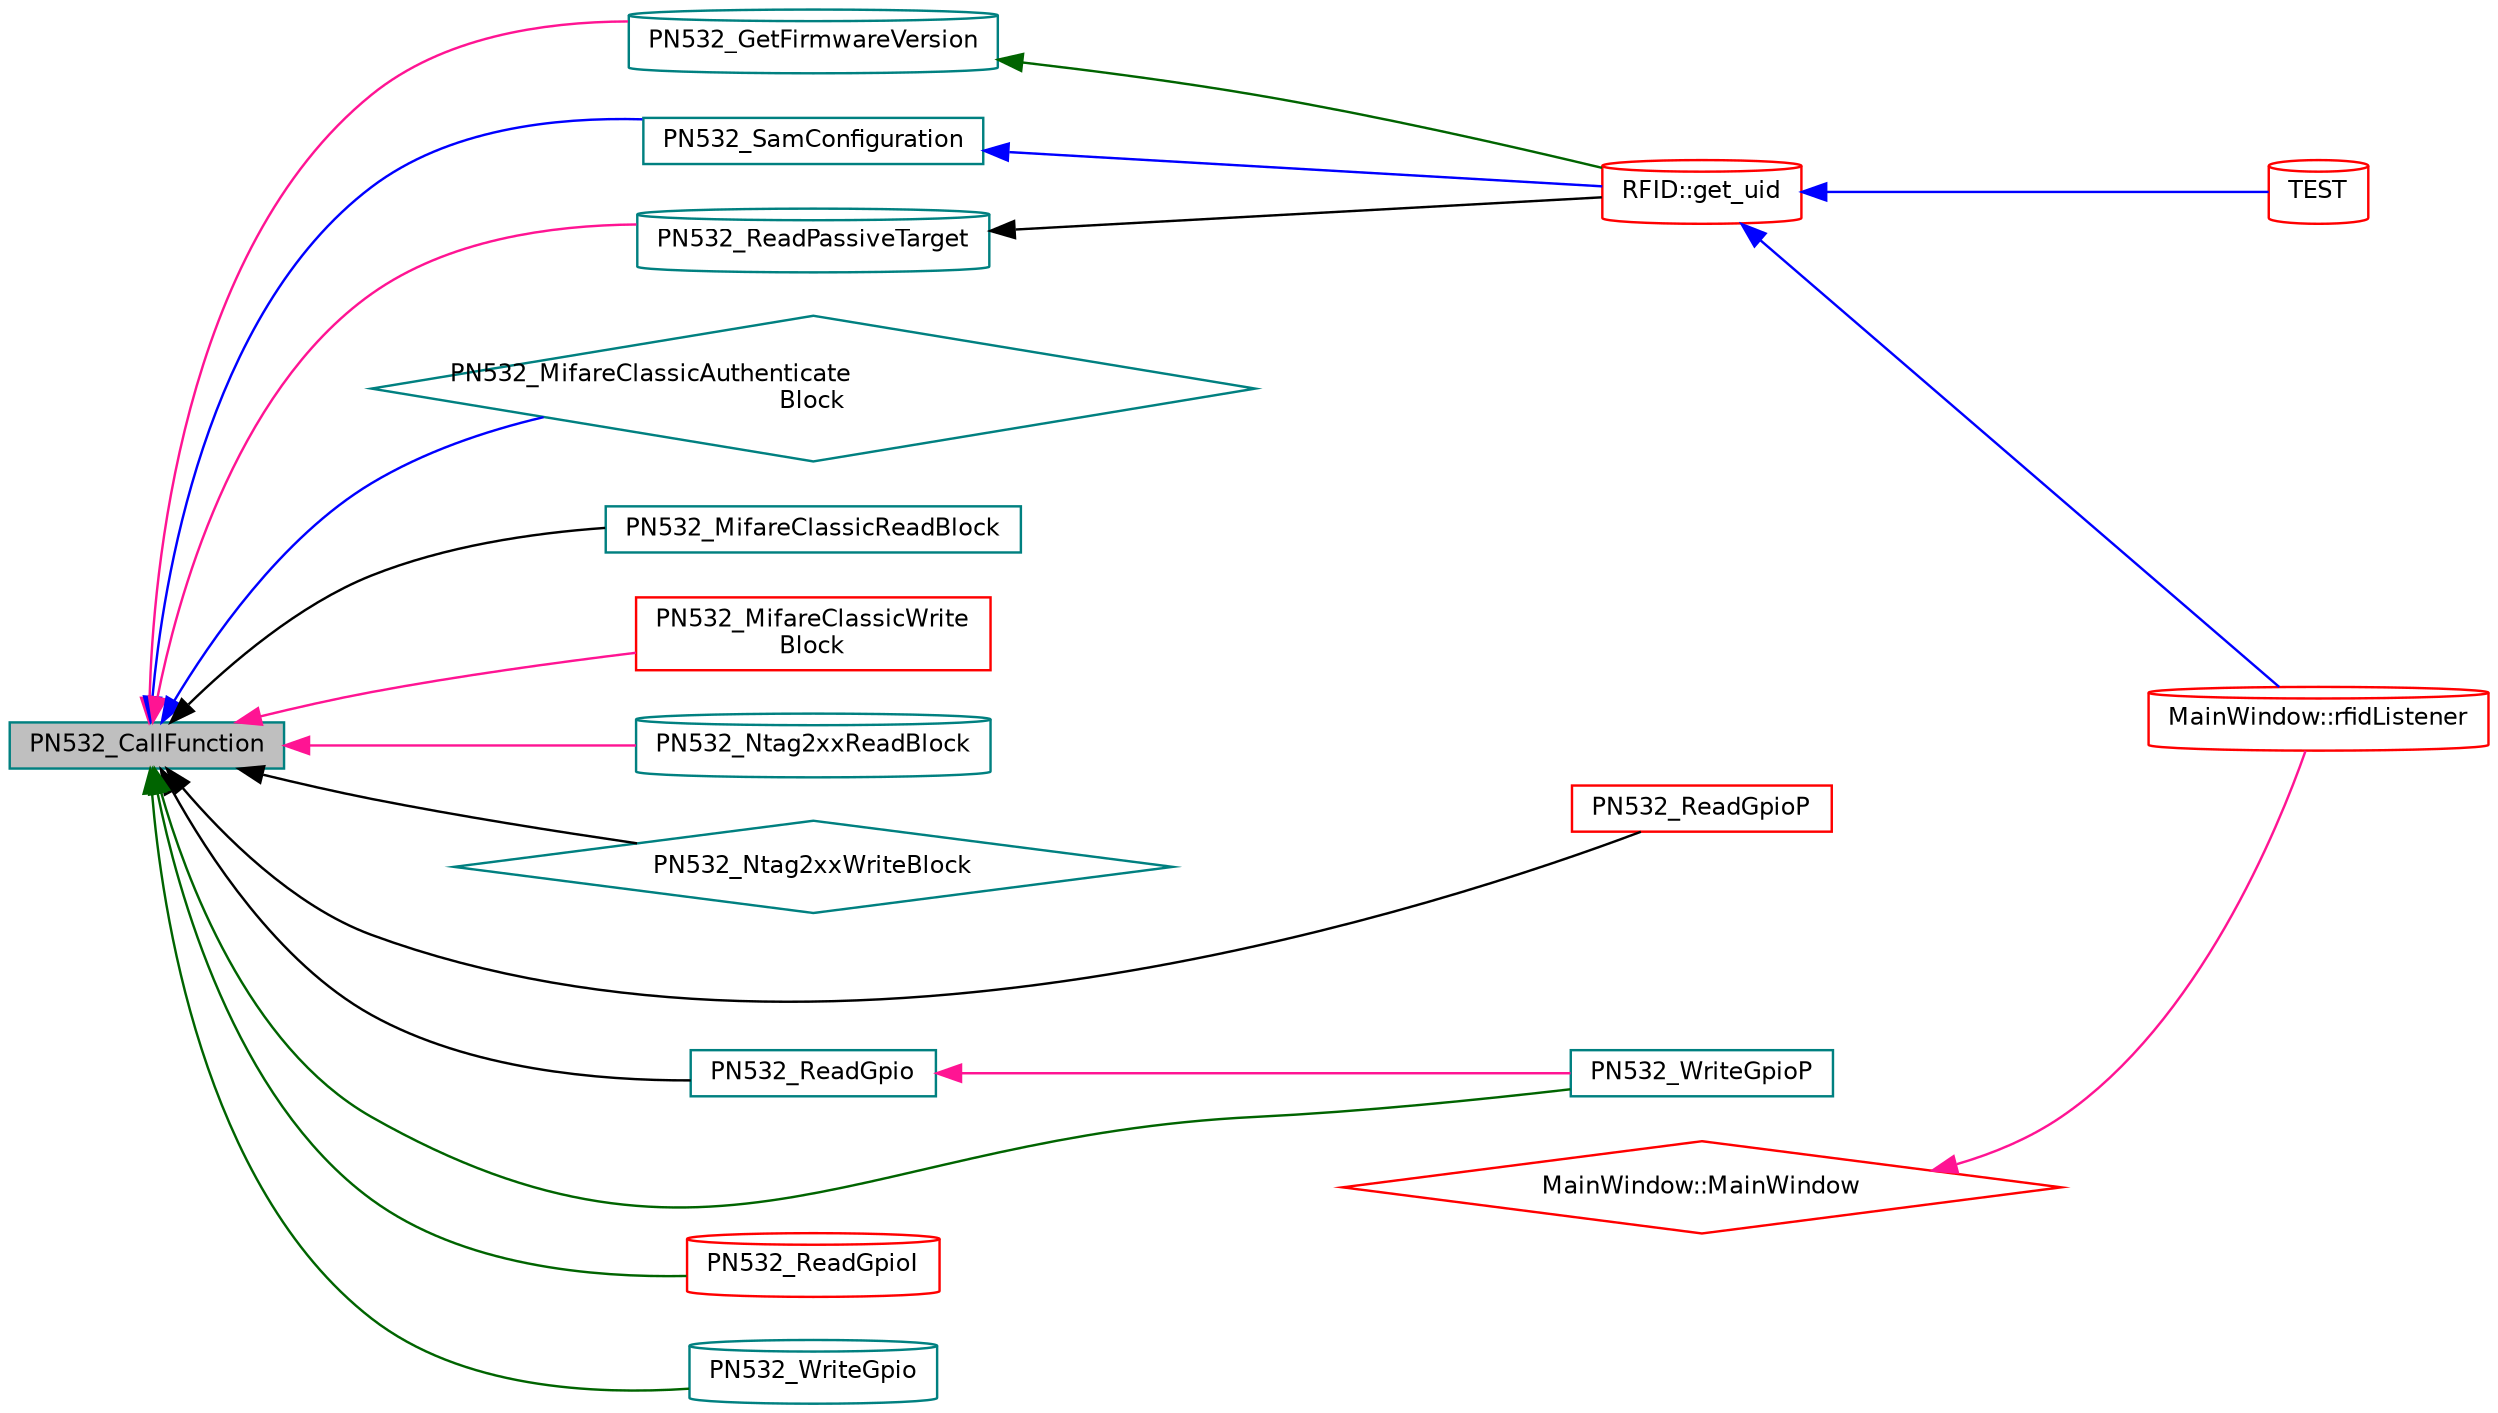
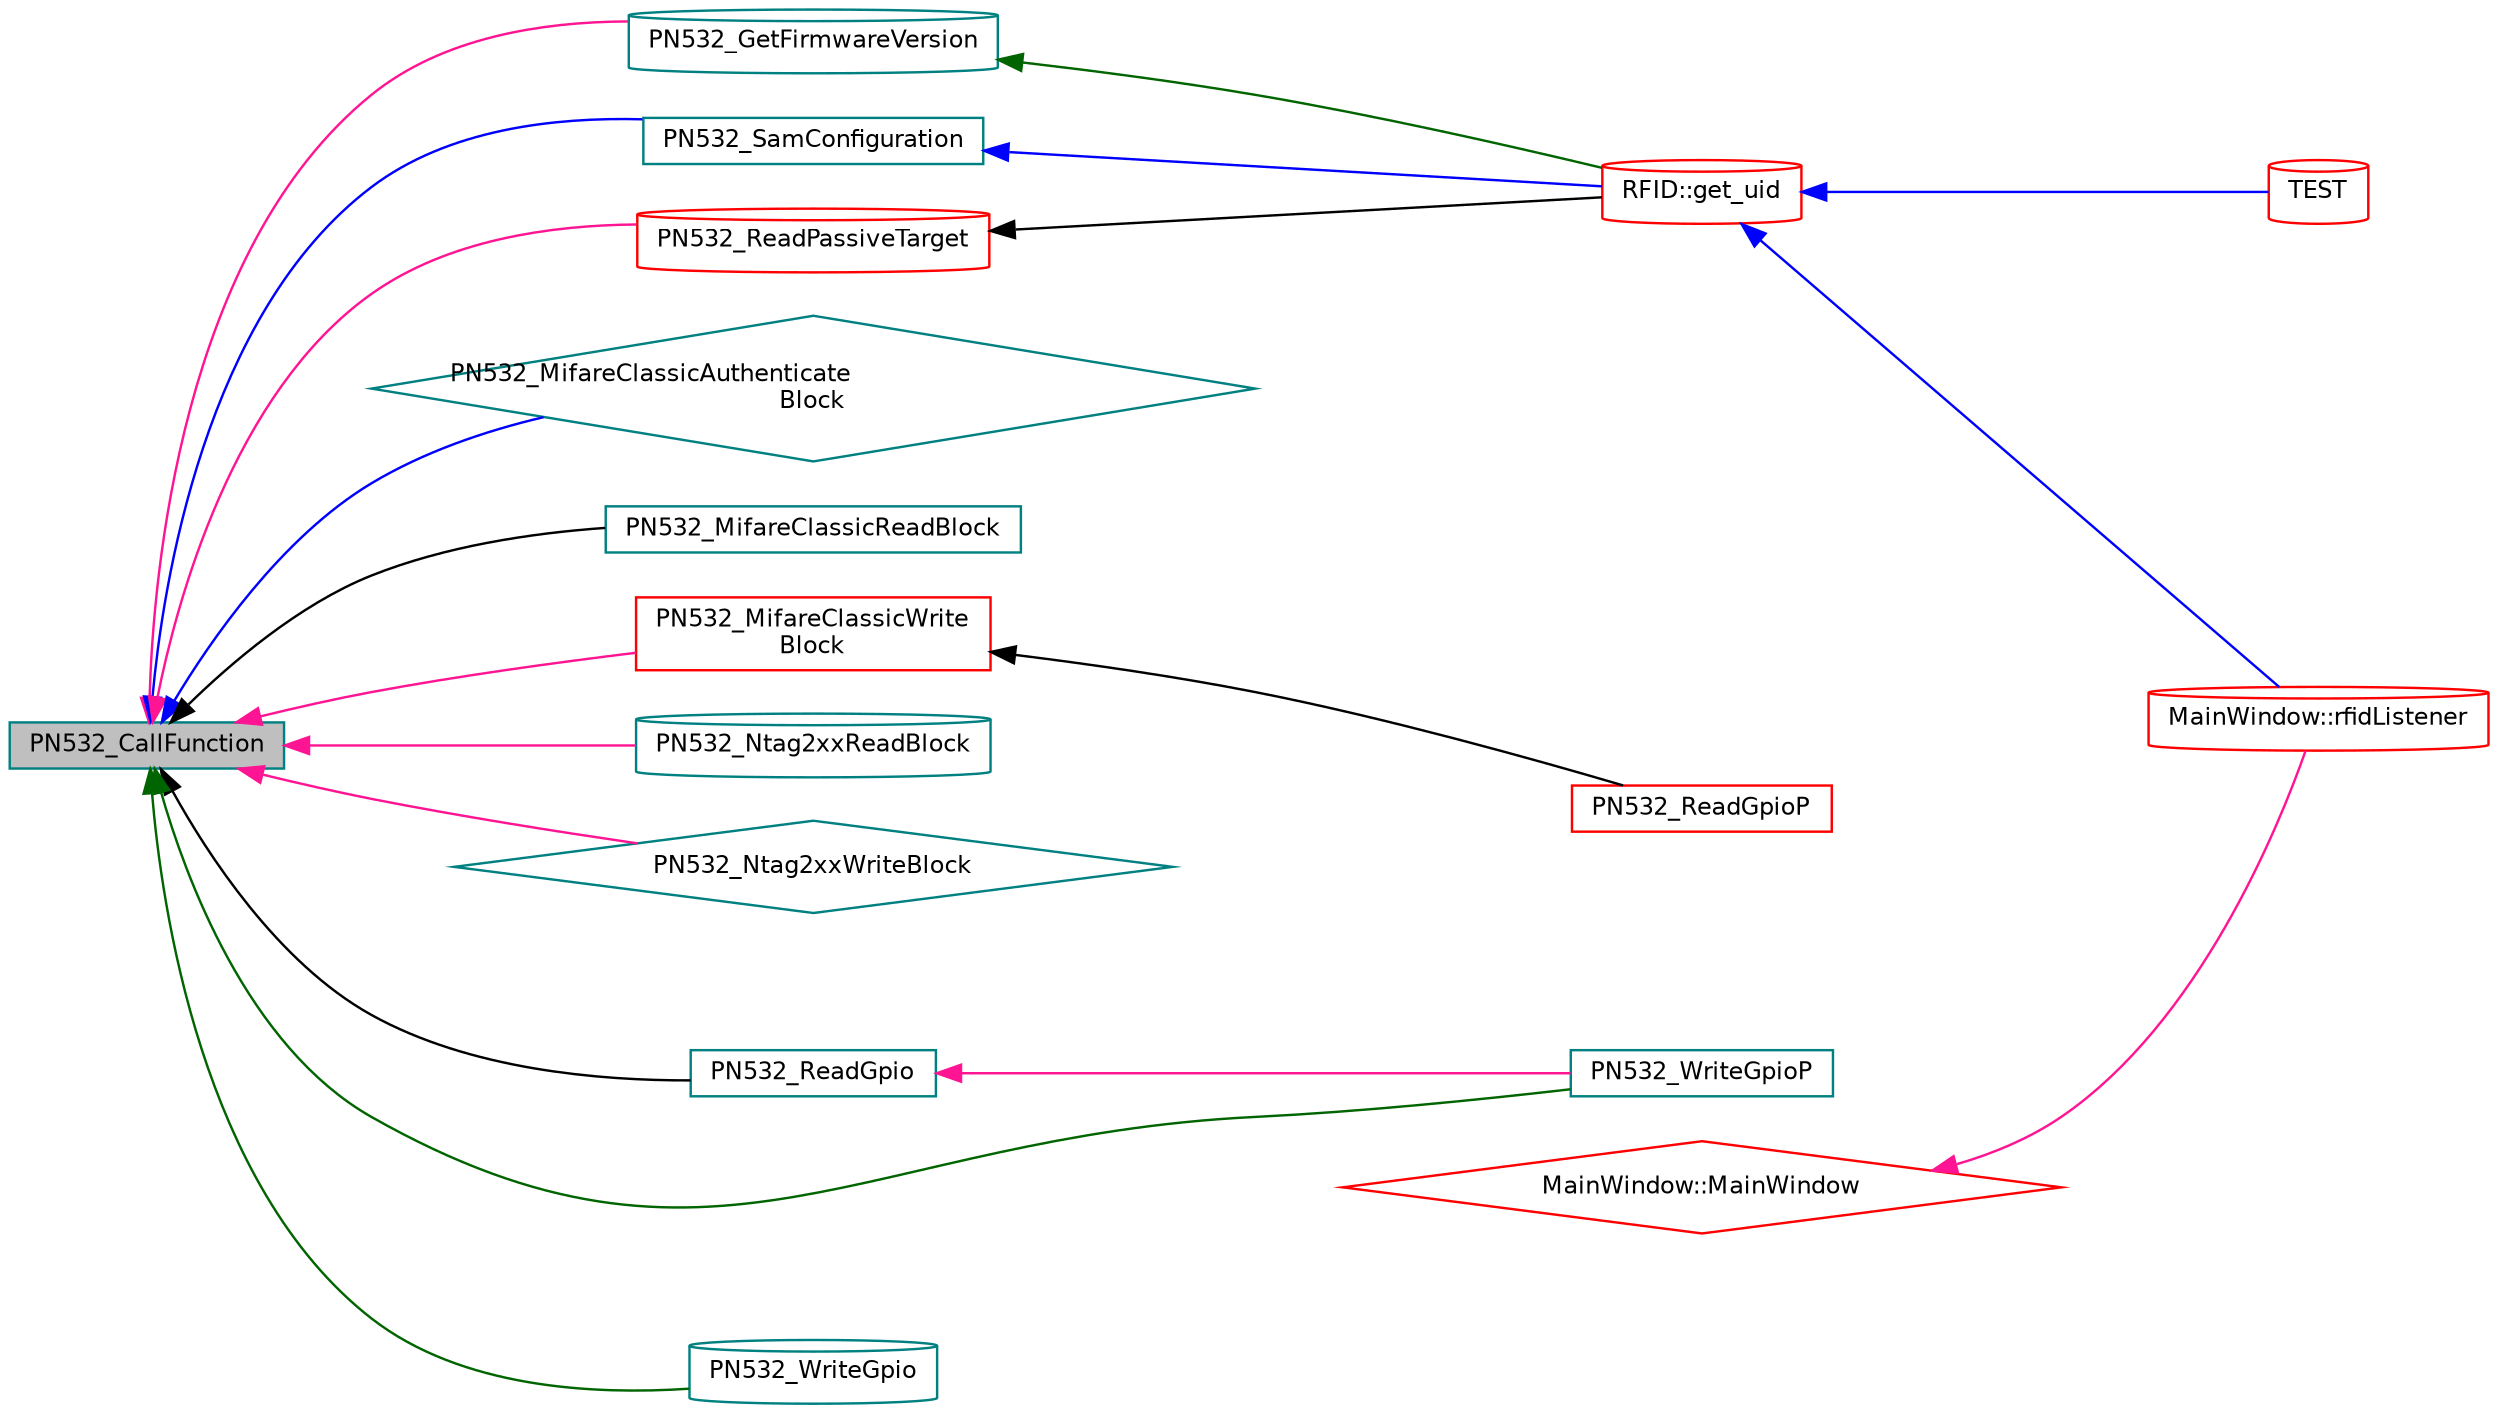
(813, 240) -> (813, 240)
(449, 813) -> (449, 813)
(892, 997) -> (1322, 706)
(813, 1265) -> none
